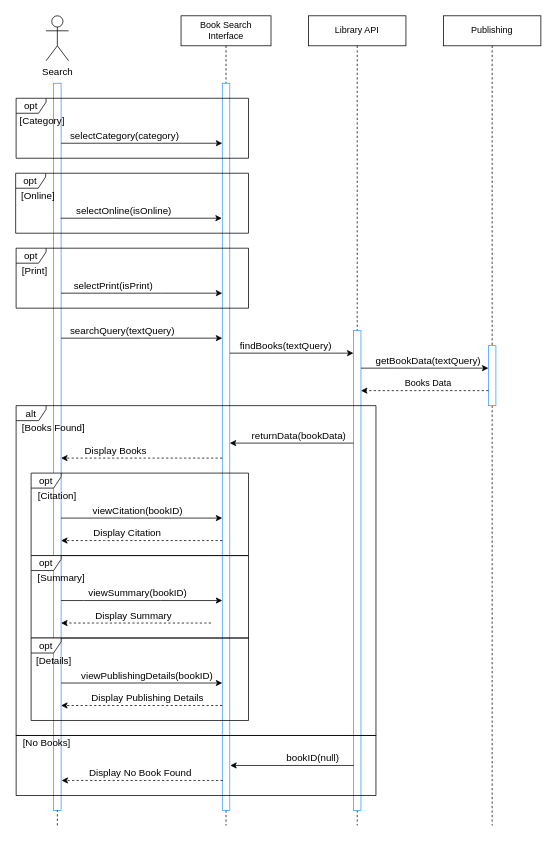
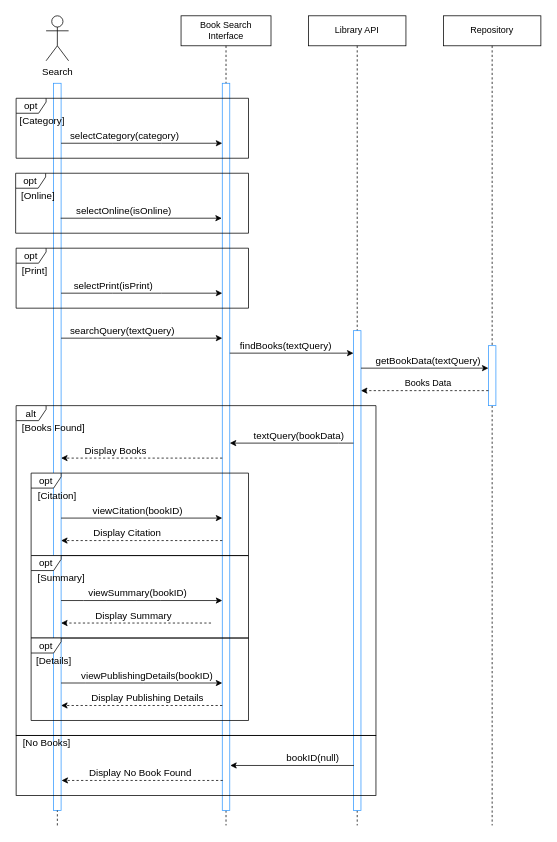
(492, 30) -> (492, 30)
(299, 435) -> (299, 435)
